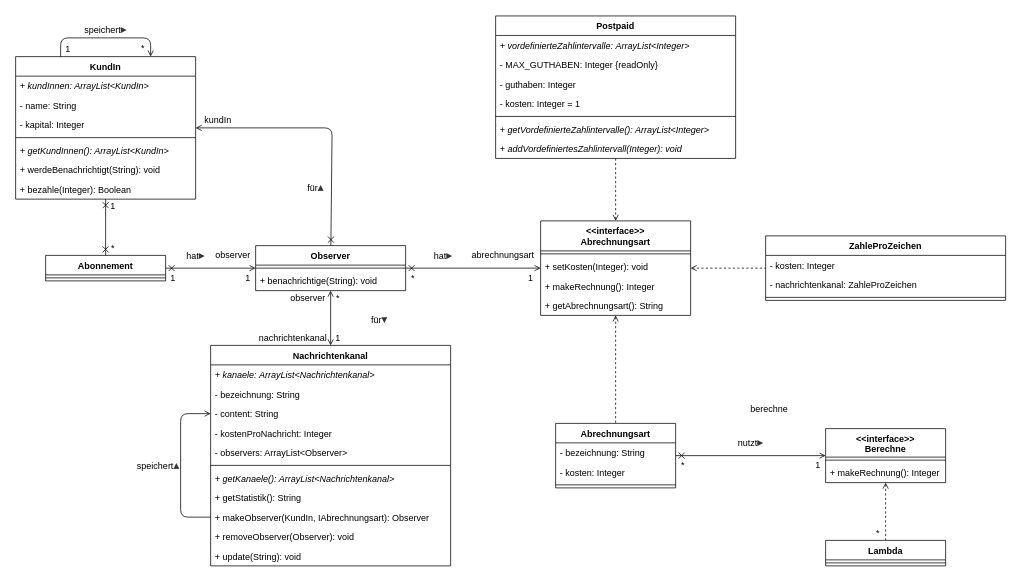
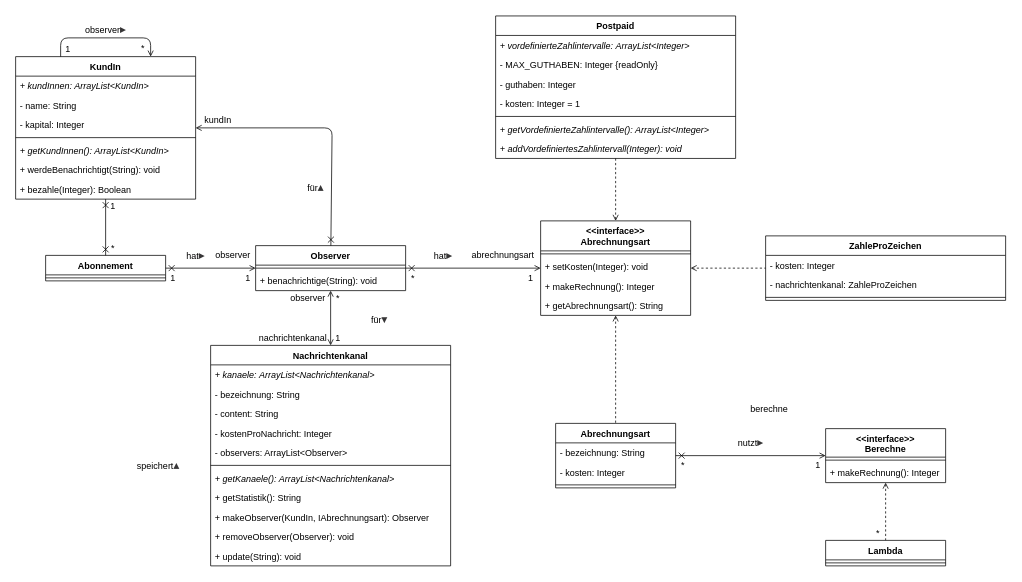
(105, 30) -> (105, 30)
(180, 465) -> none
